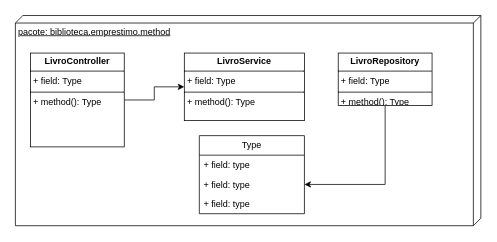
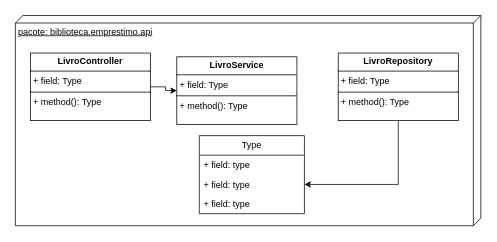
(100, 32) -> (91, 32)
(385, 79) -> (398, 87)
(244, 87) -> (237, 90)
(77, 100) -> (90, 87)
